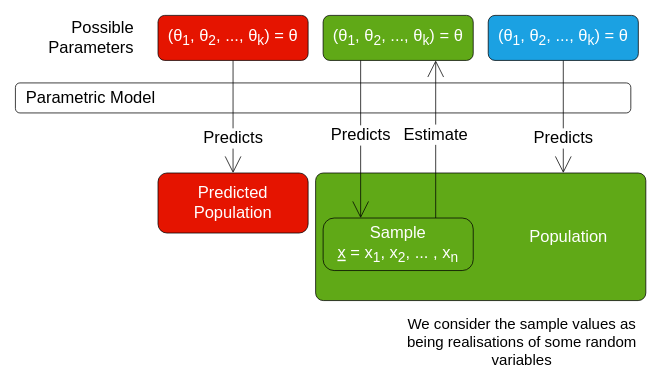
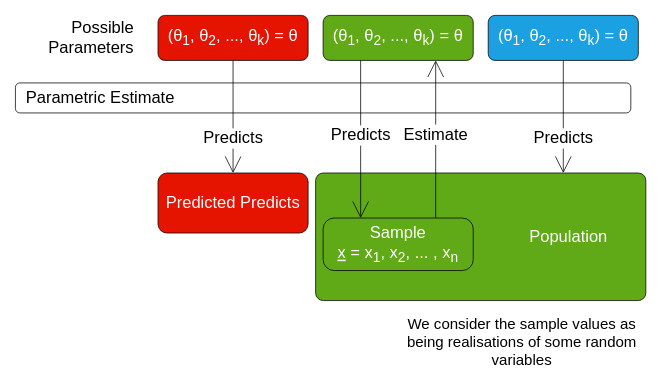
(84, 98) -> (98, 98)
(233, 203) -> (233, 203)
